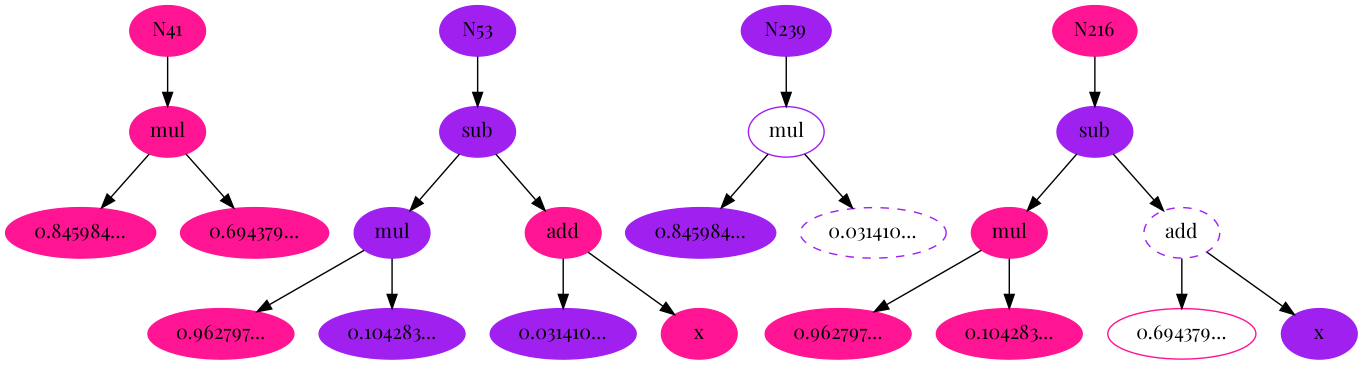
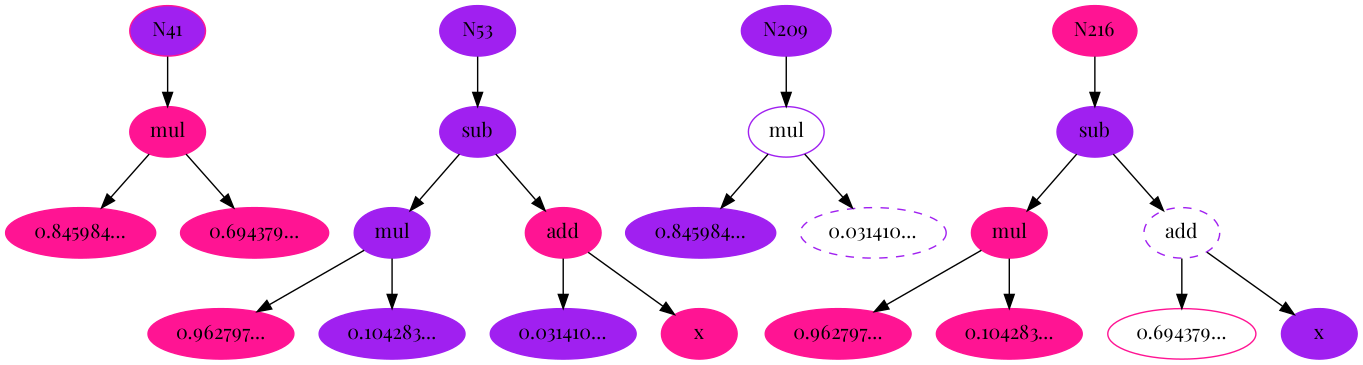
(168, 31) -> (168, 31)
(786, 31) -> (786, 31)
